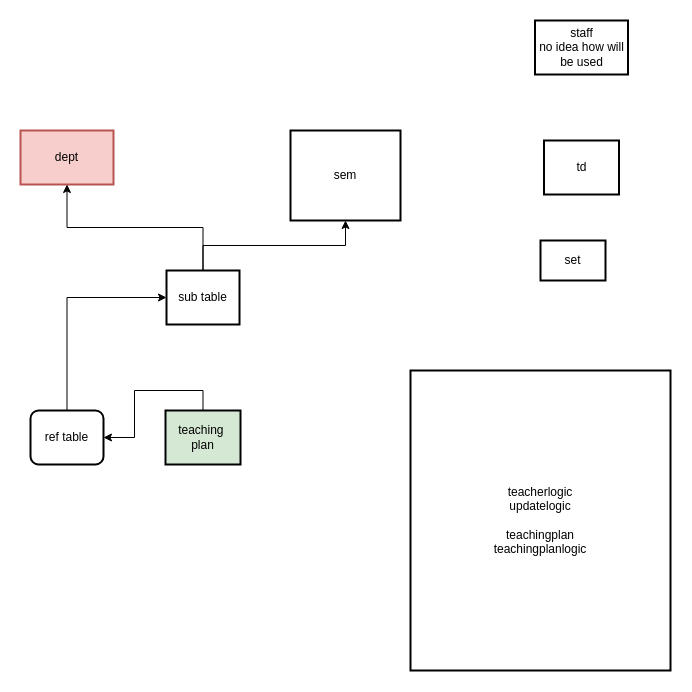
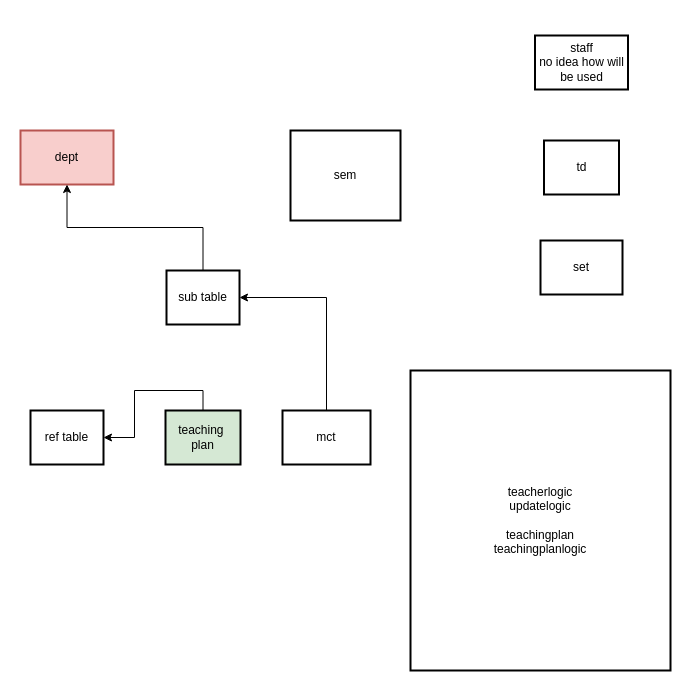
(582, 48) -> (582, 63)
(284, 246) -> none
(573, 261) -> (582, 268)
(67, 308) -> none
none -> (327, 315)
(67, 438) -> (67, 438)
none -> (327, 438)
